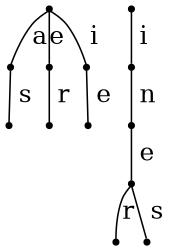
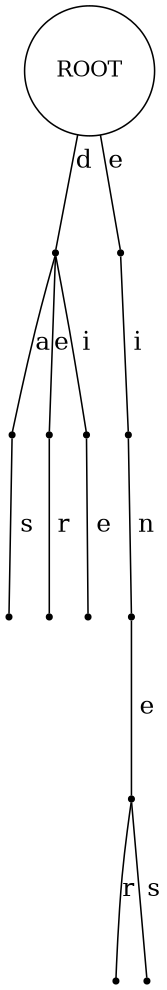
none -> (90, 71)
